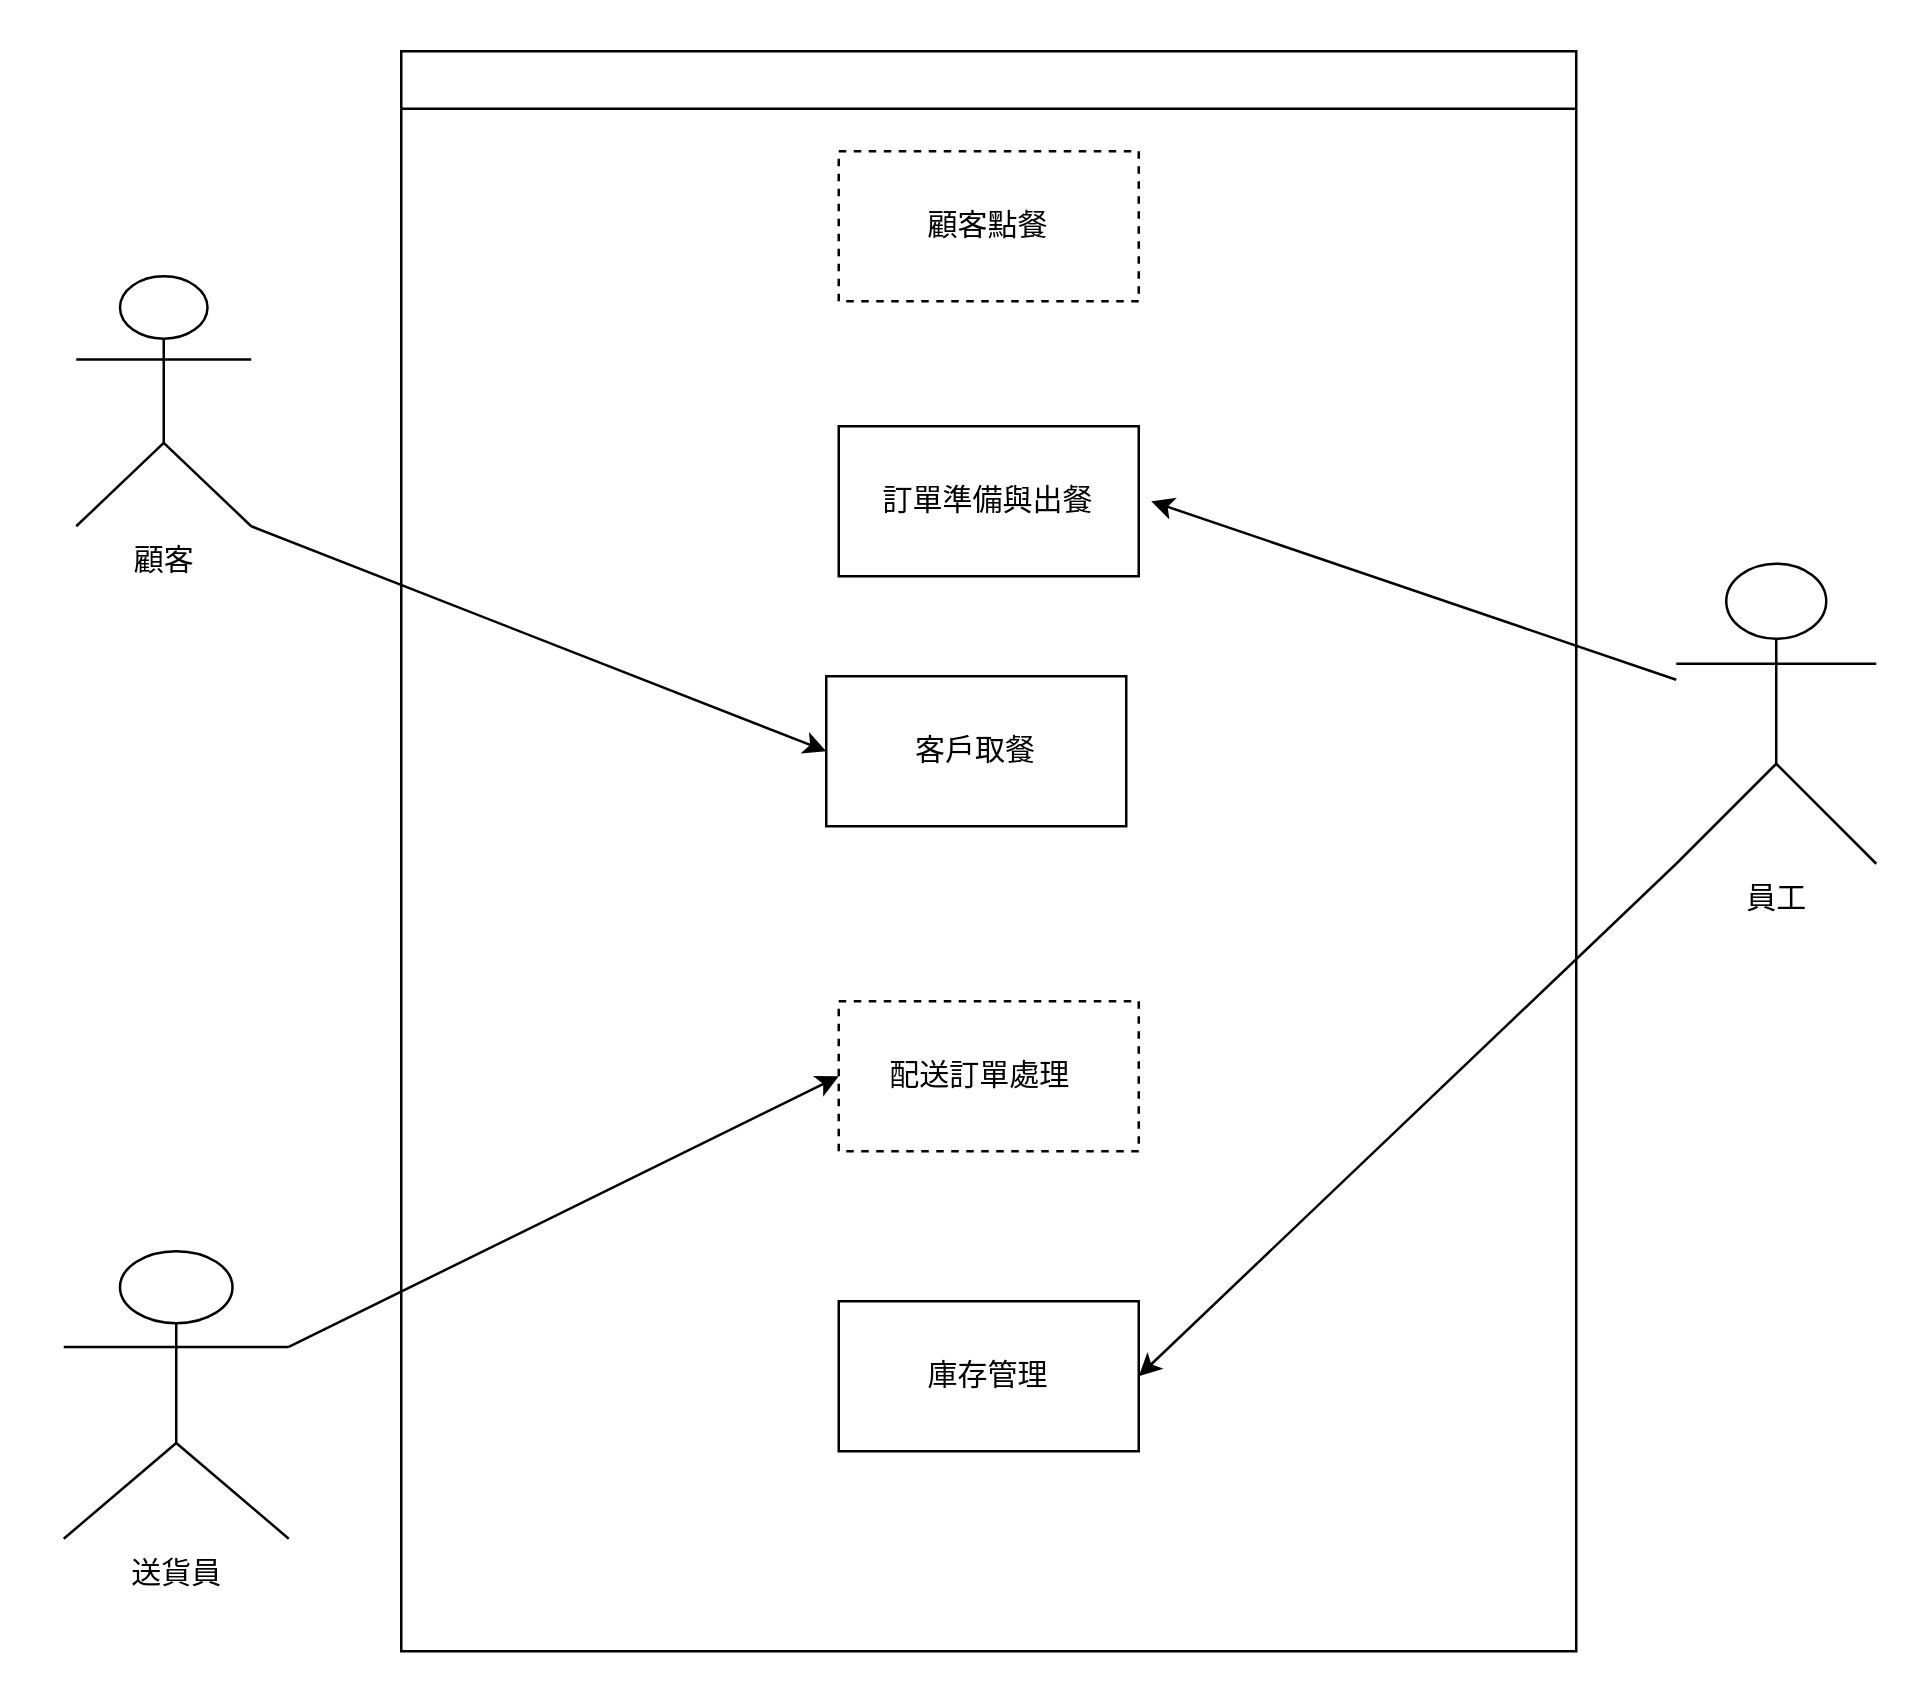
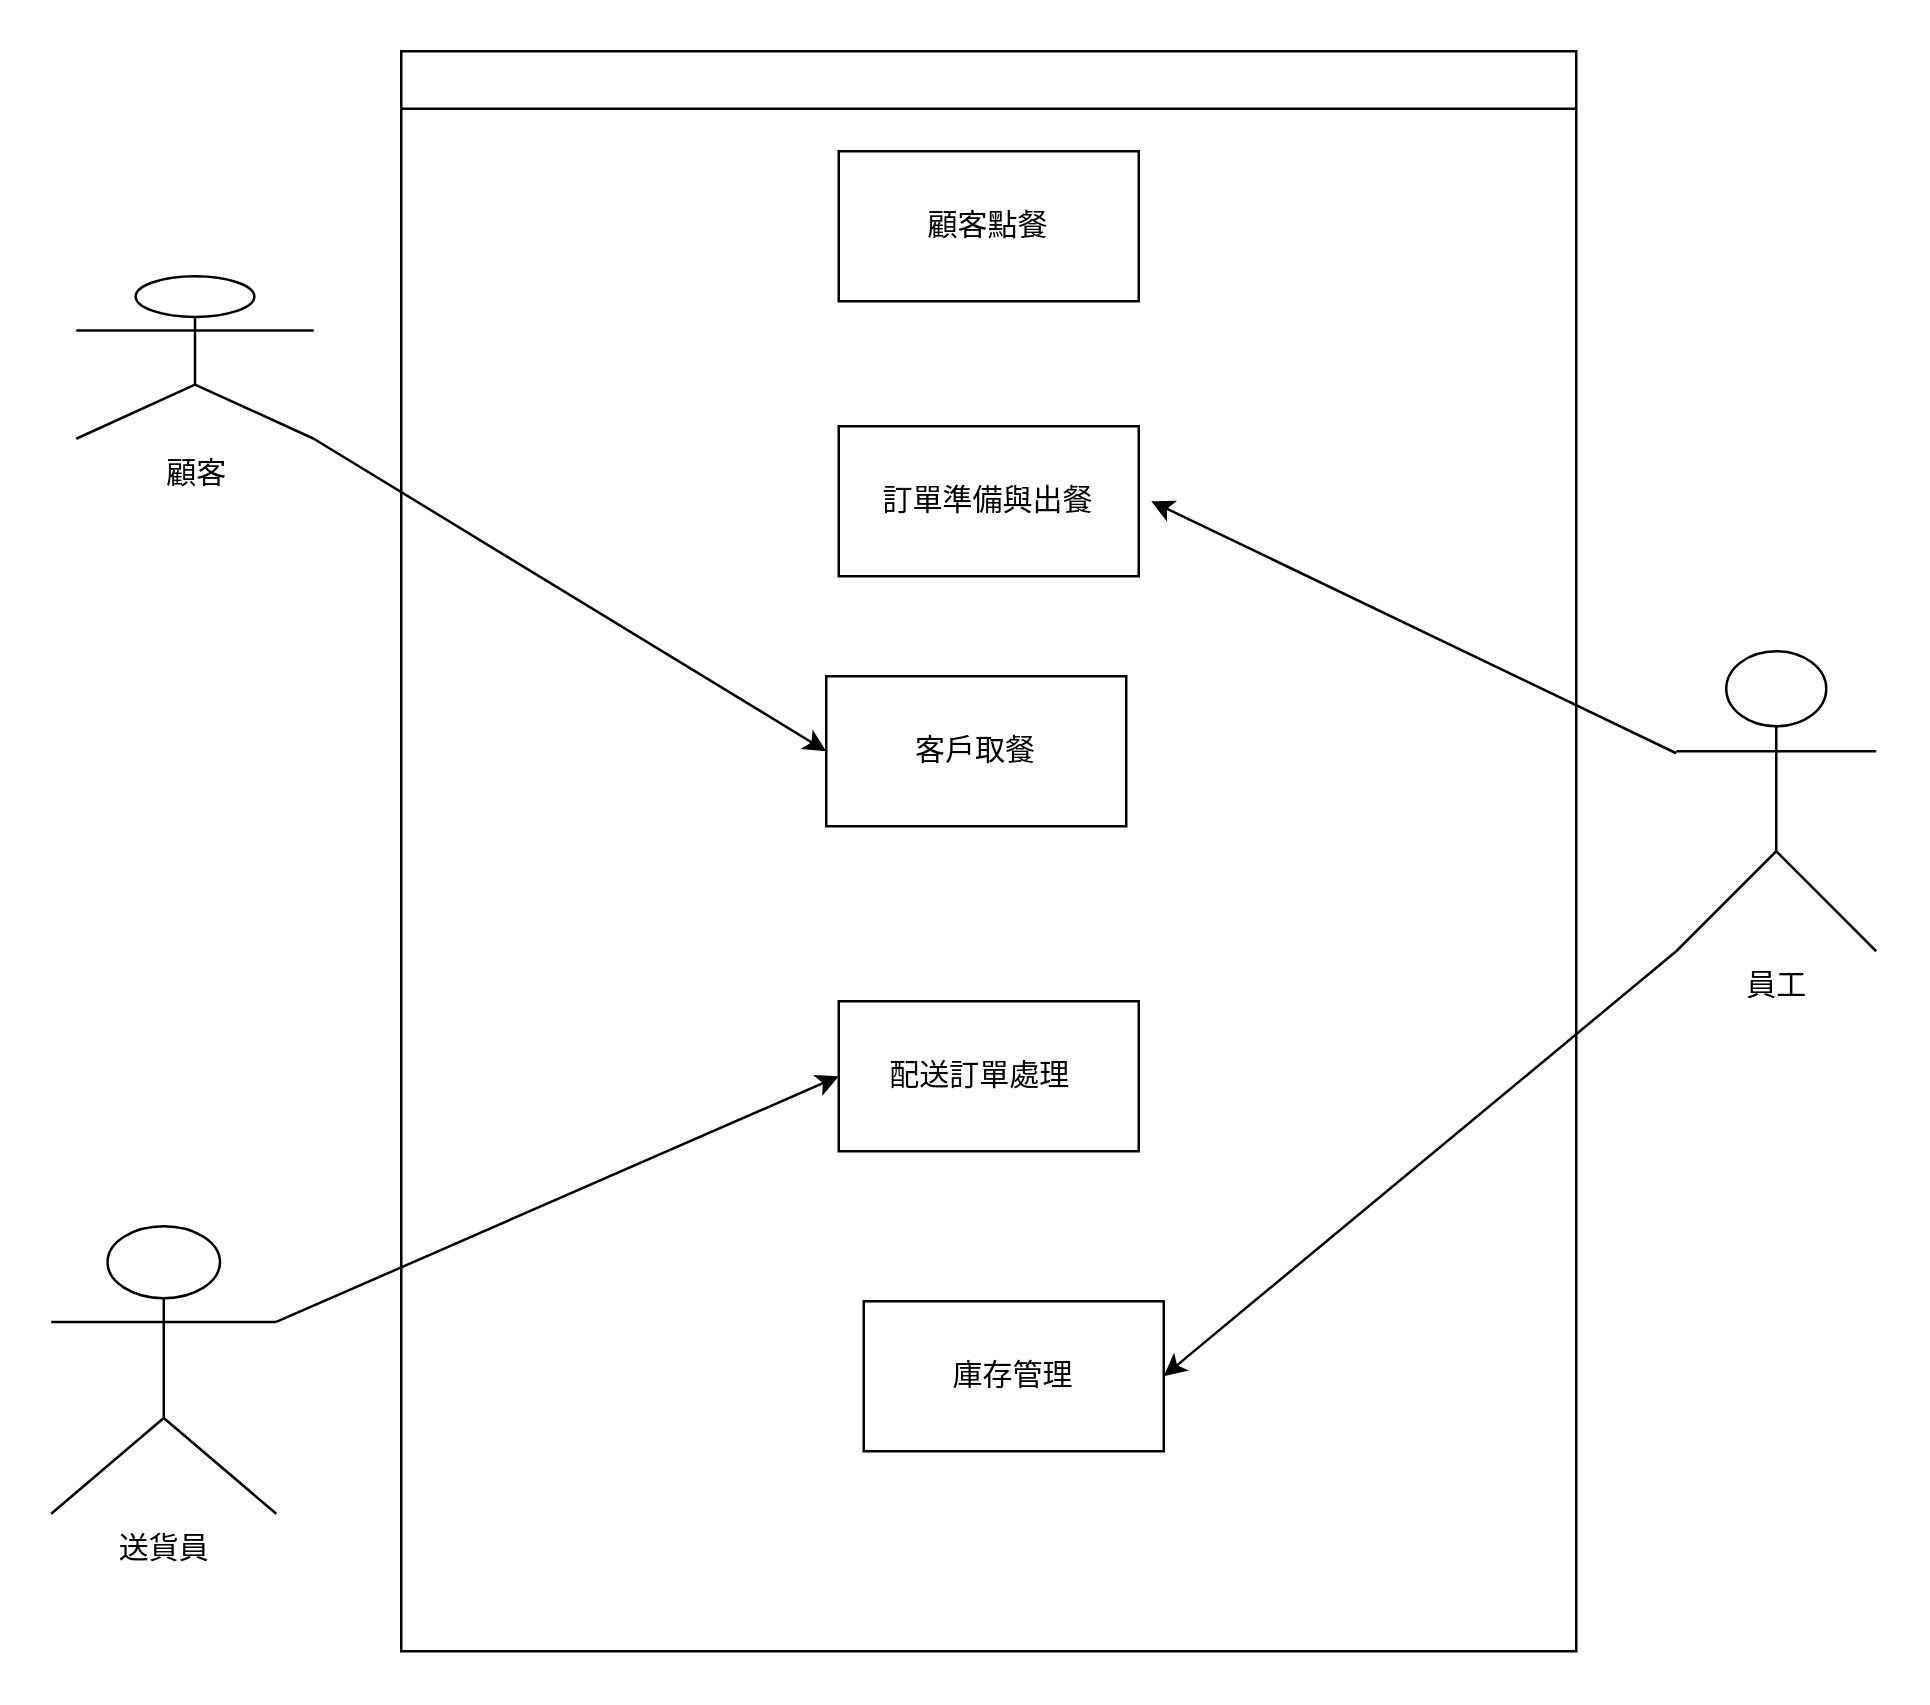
(989, 226) -> (989, 226)
(164, 401) -> (195, 358)
(1776, 714) -> (1776, 801)
(989, 1076) -> (989, 1076)
(989, 1376) -> (1014, 1376)
(176, 1395) -> (164, 1370)
